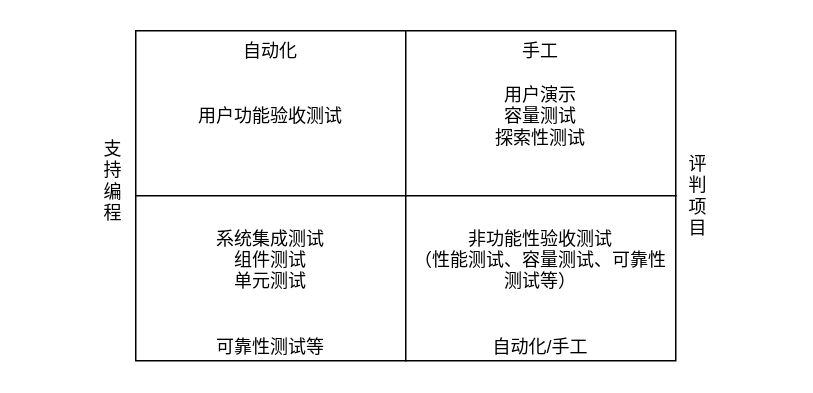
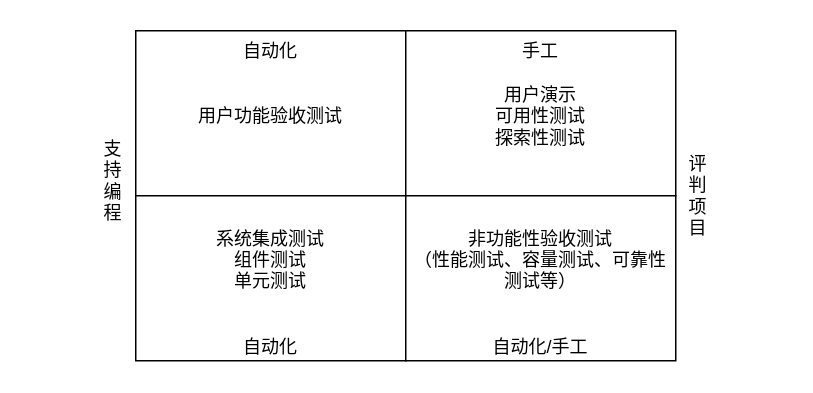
(541, 84) -> (541, 84)
(271, 313) -> (271, 313)
